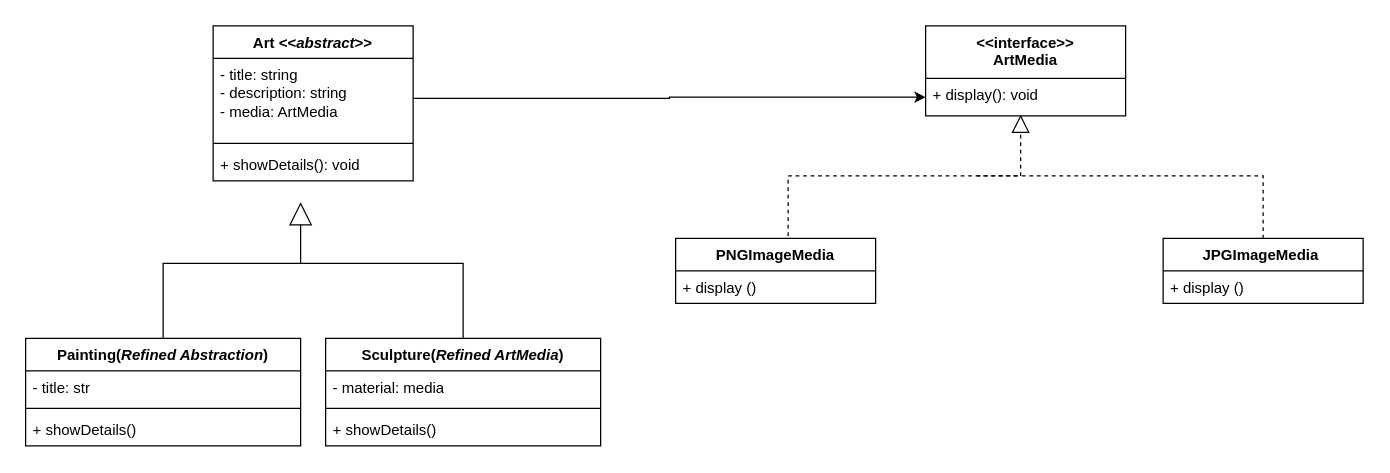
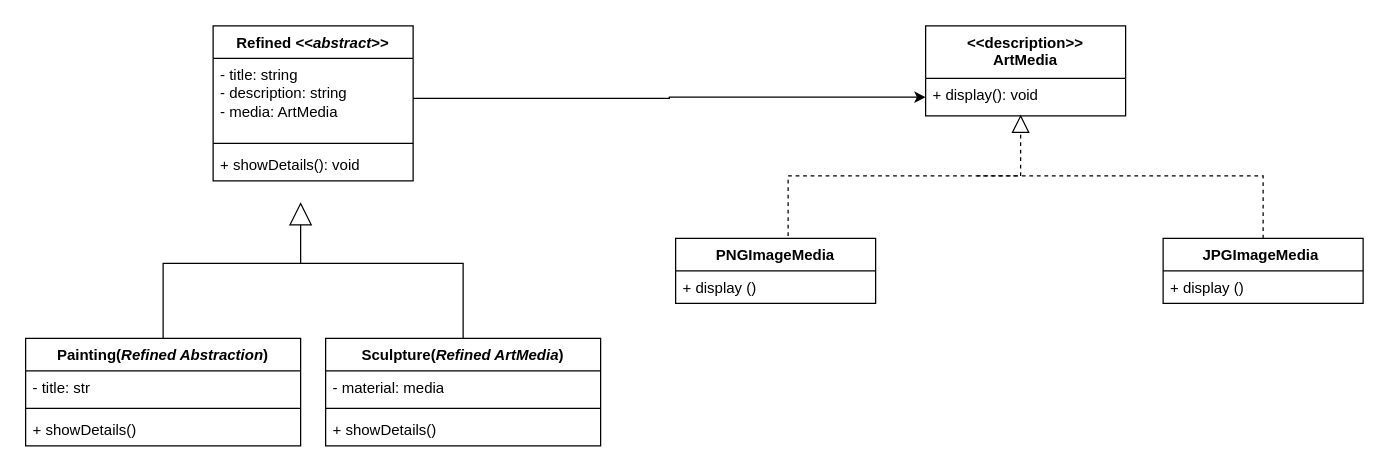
(313, 43) -> (313, 43)
(1026, 52) -> (1026, 52)
